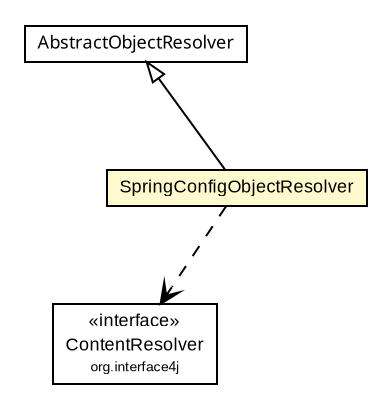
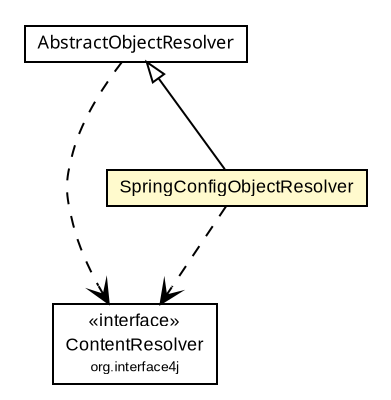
none -> (69, 170)
